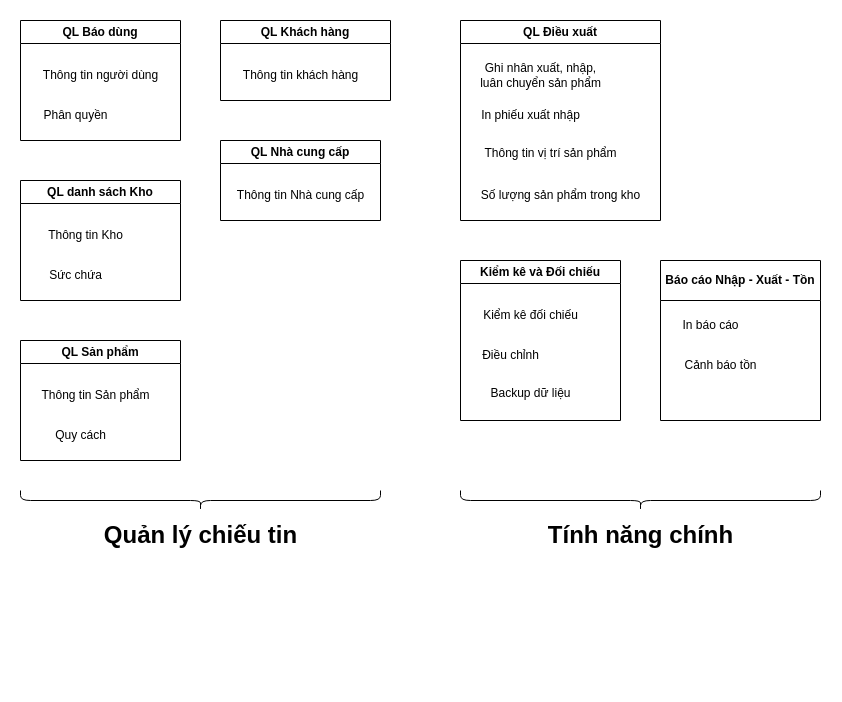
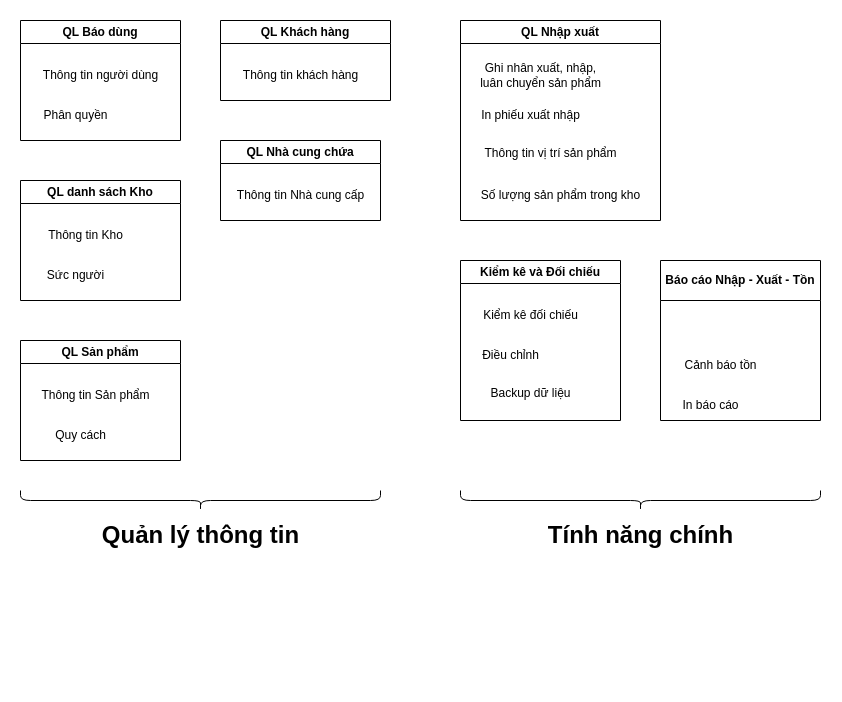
(561, 33) -> (561, 33)
(301, 153) -> (301, 153)
(76, 276) -> (76, 276)
(711, 326) -> (711, 406)
(201, 536) -> (201, 536)
